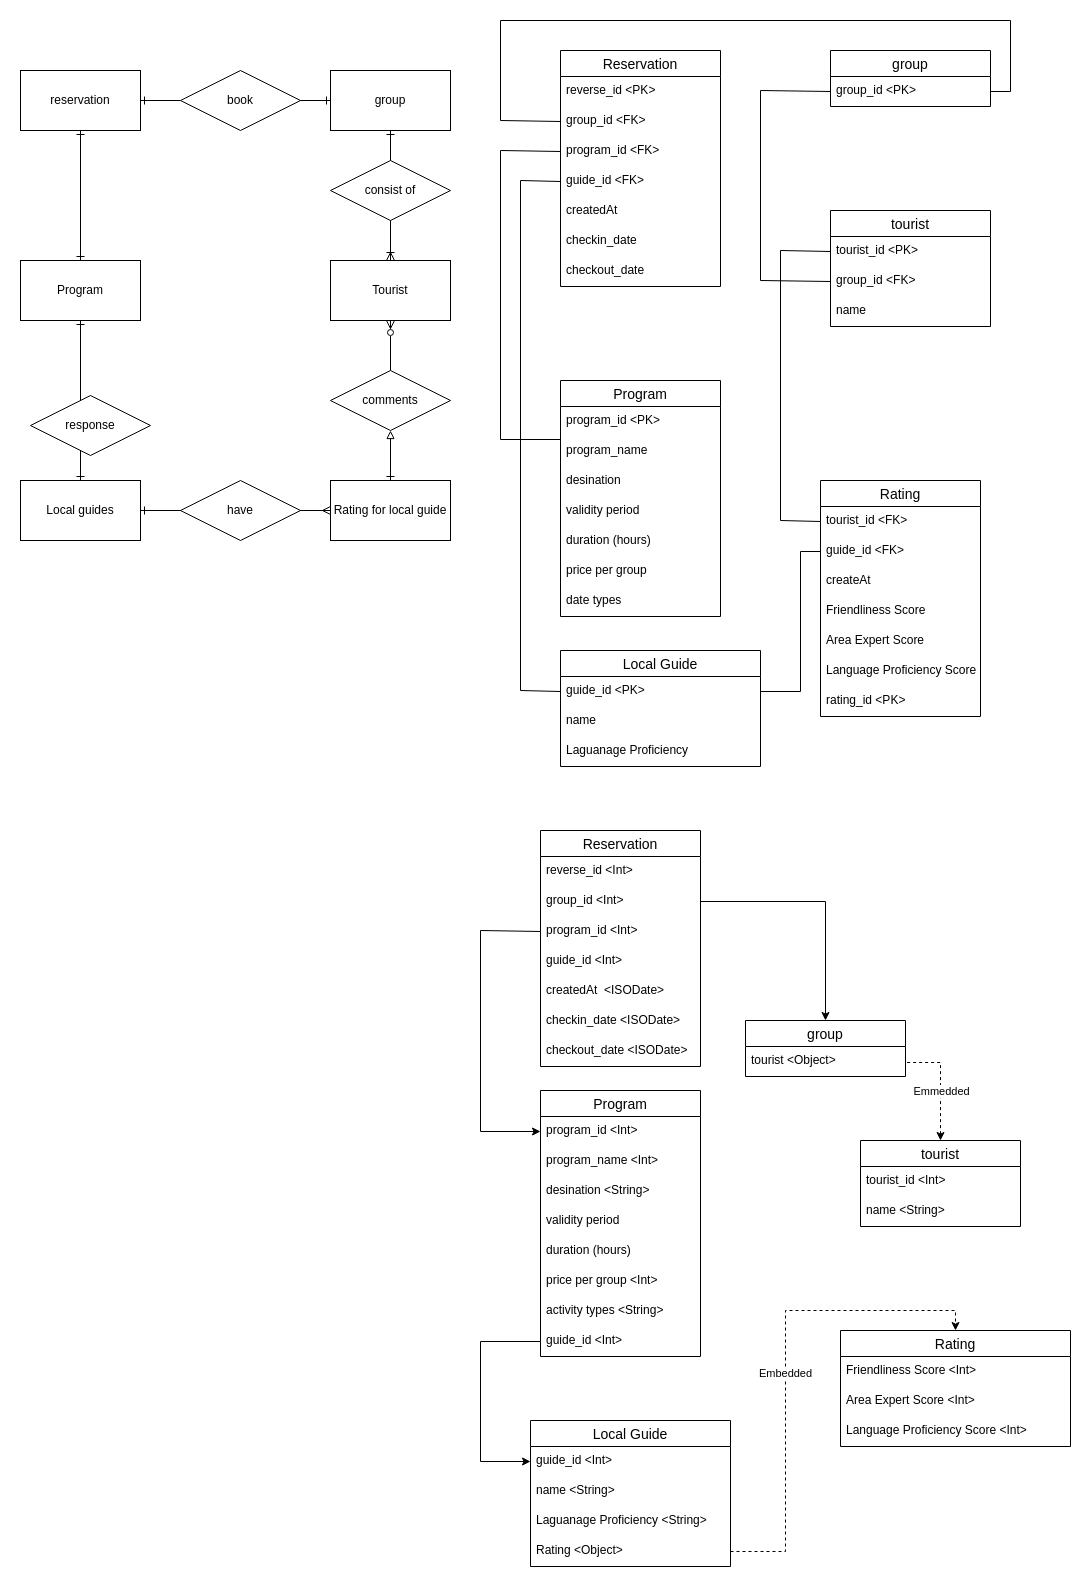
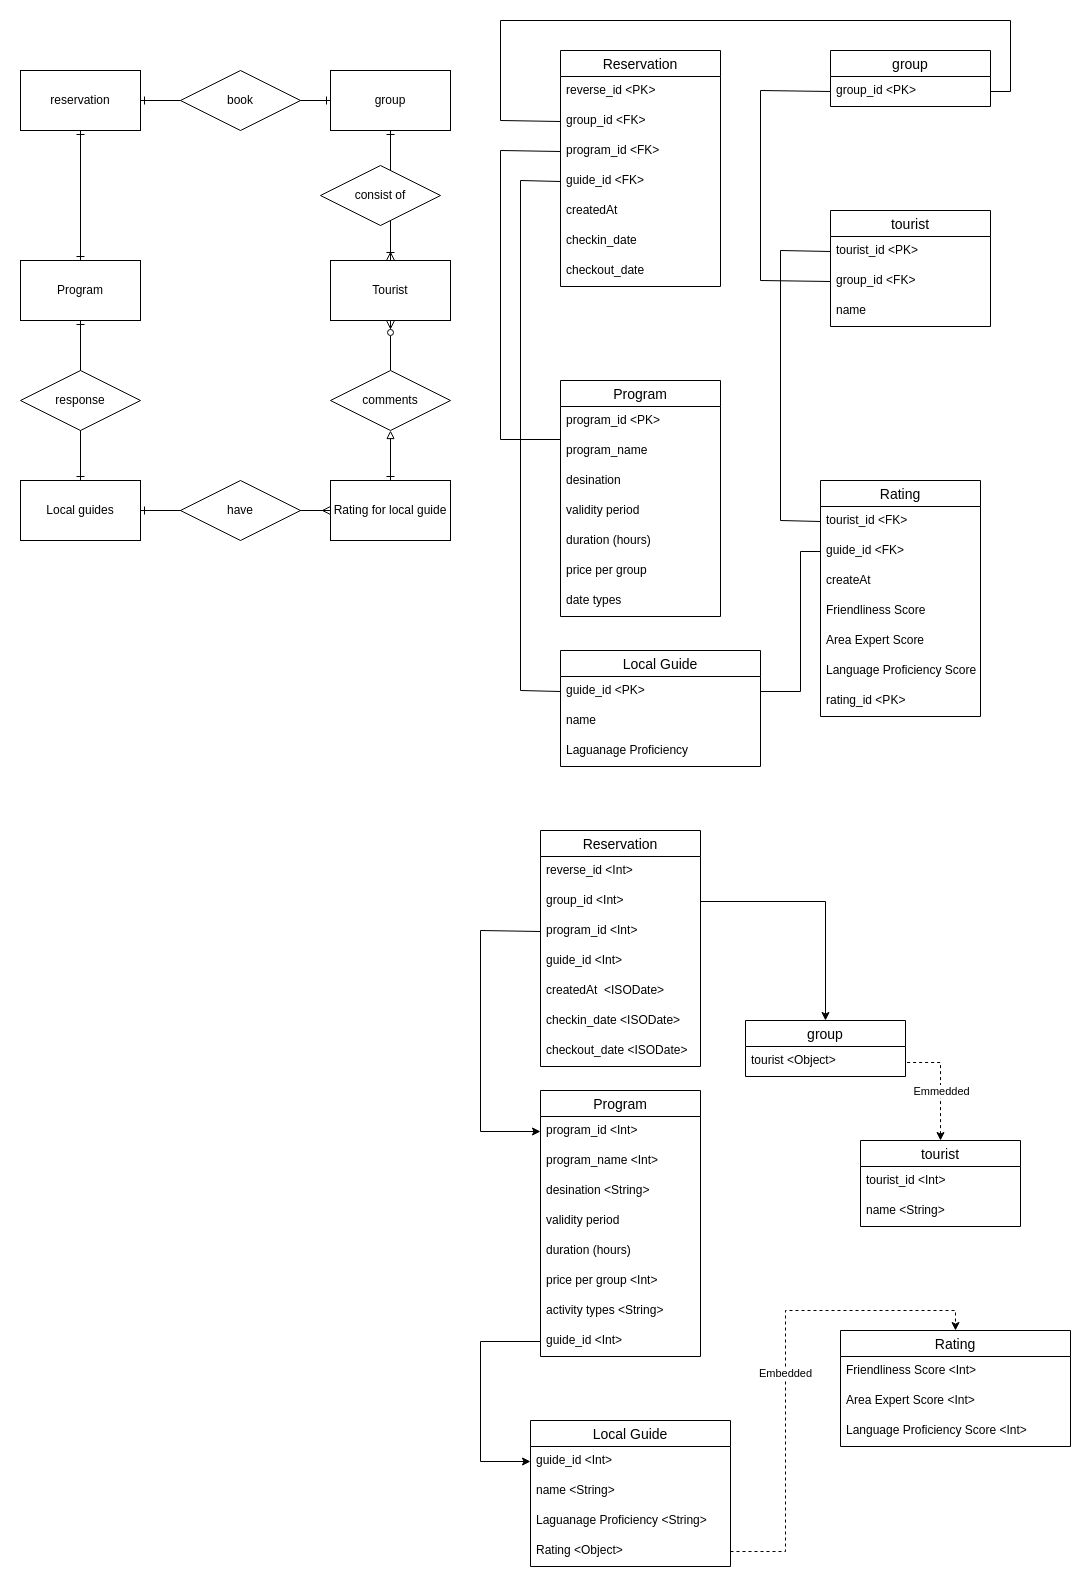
(391, 191) -> (381, 196)
(91, 426) -> (81, 401)
